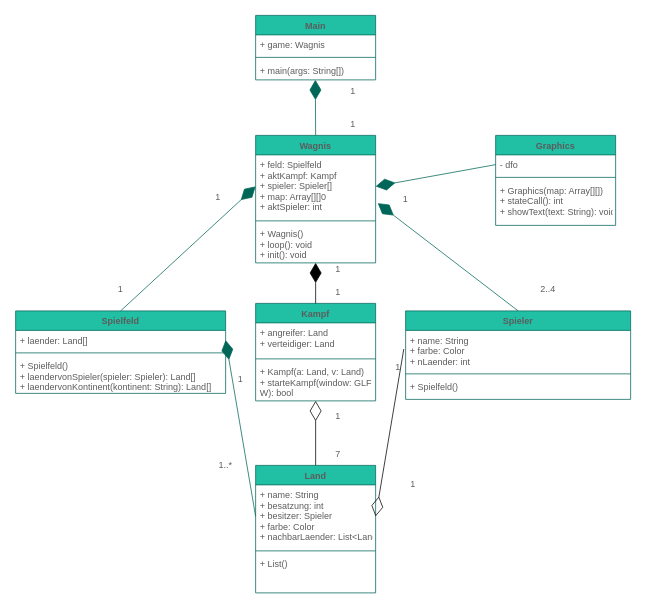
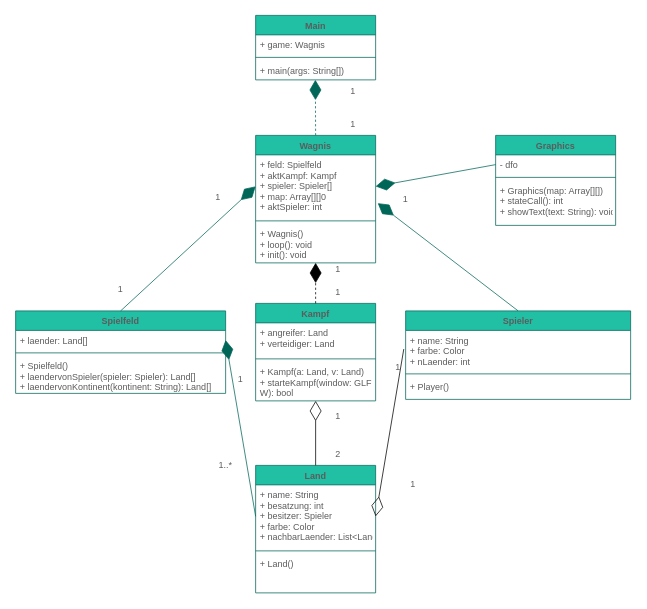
(315, 117) -> (315, 117)
(548, 289) -> none
(315, 293) -> (315, 293)
(438, 387) -> (432, 387)
(338, 454) -> (338, 454)
(277, 564) -> (278, 564)
